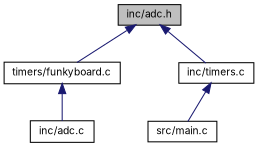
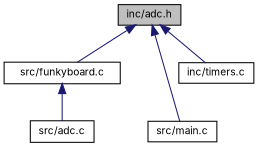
(62, 73) -> (62, 73)
(197, 107) -> (167, 78)
(62, 132) -> (62, 132)
